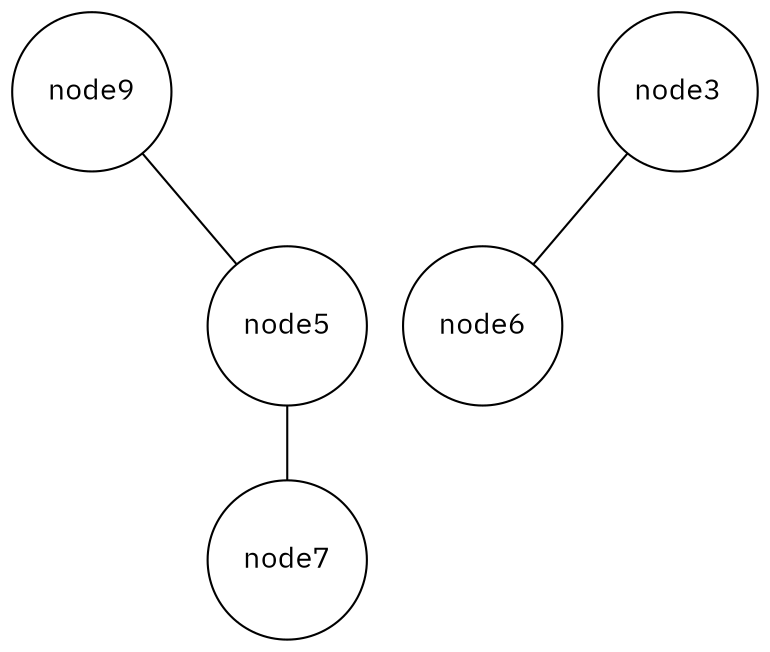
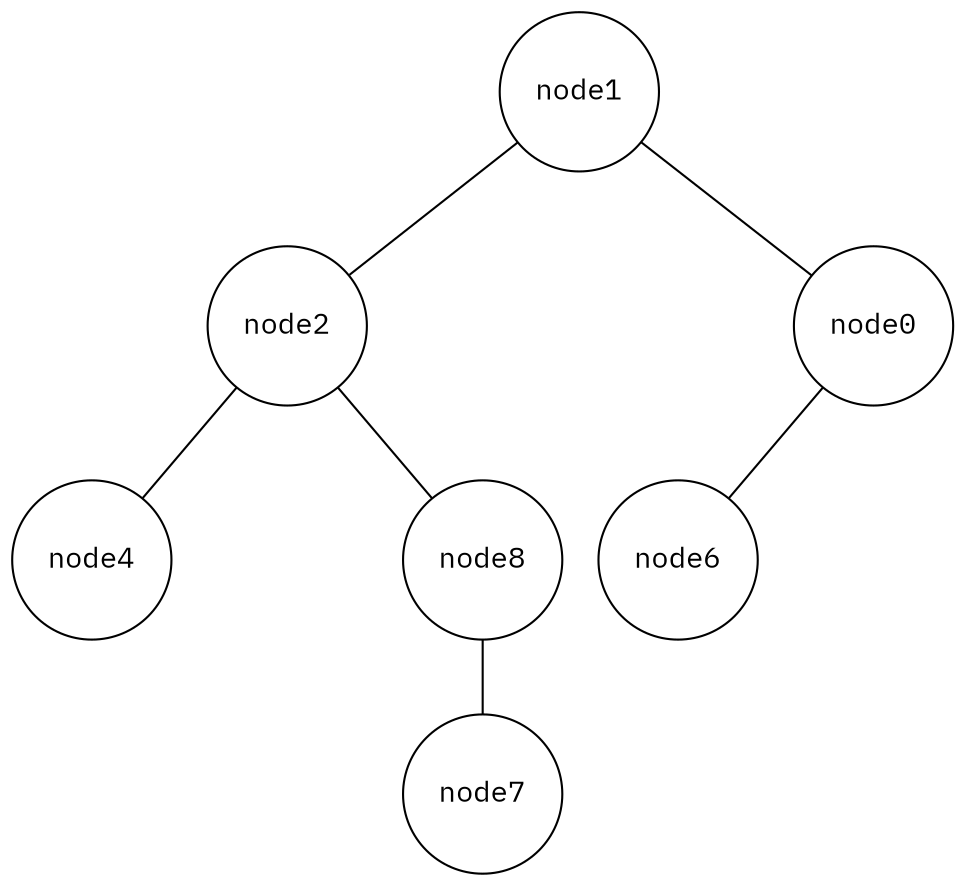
(92, 92) -> (287, 326)
none -> (579, 92)
(678, 92) -> (874, 326)
(287, 326) -> (483, 560)
none -> (92, 560)
